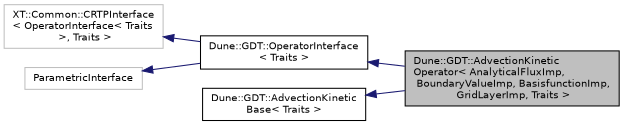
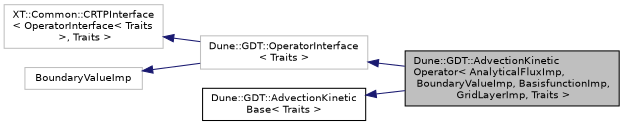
(284, 52) -> (284, 52)
(84, 78) -> (84, 78)
